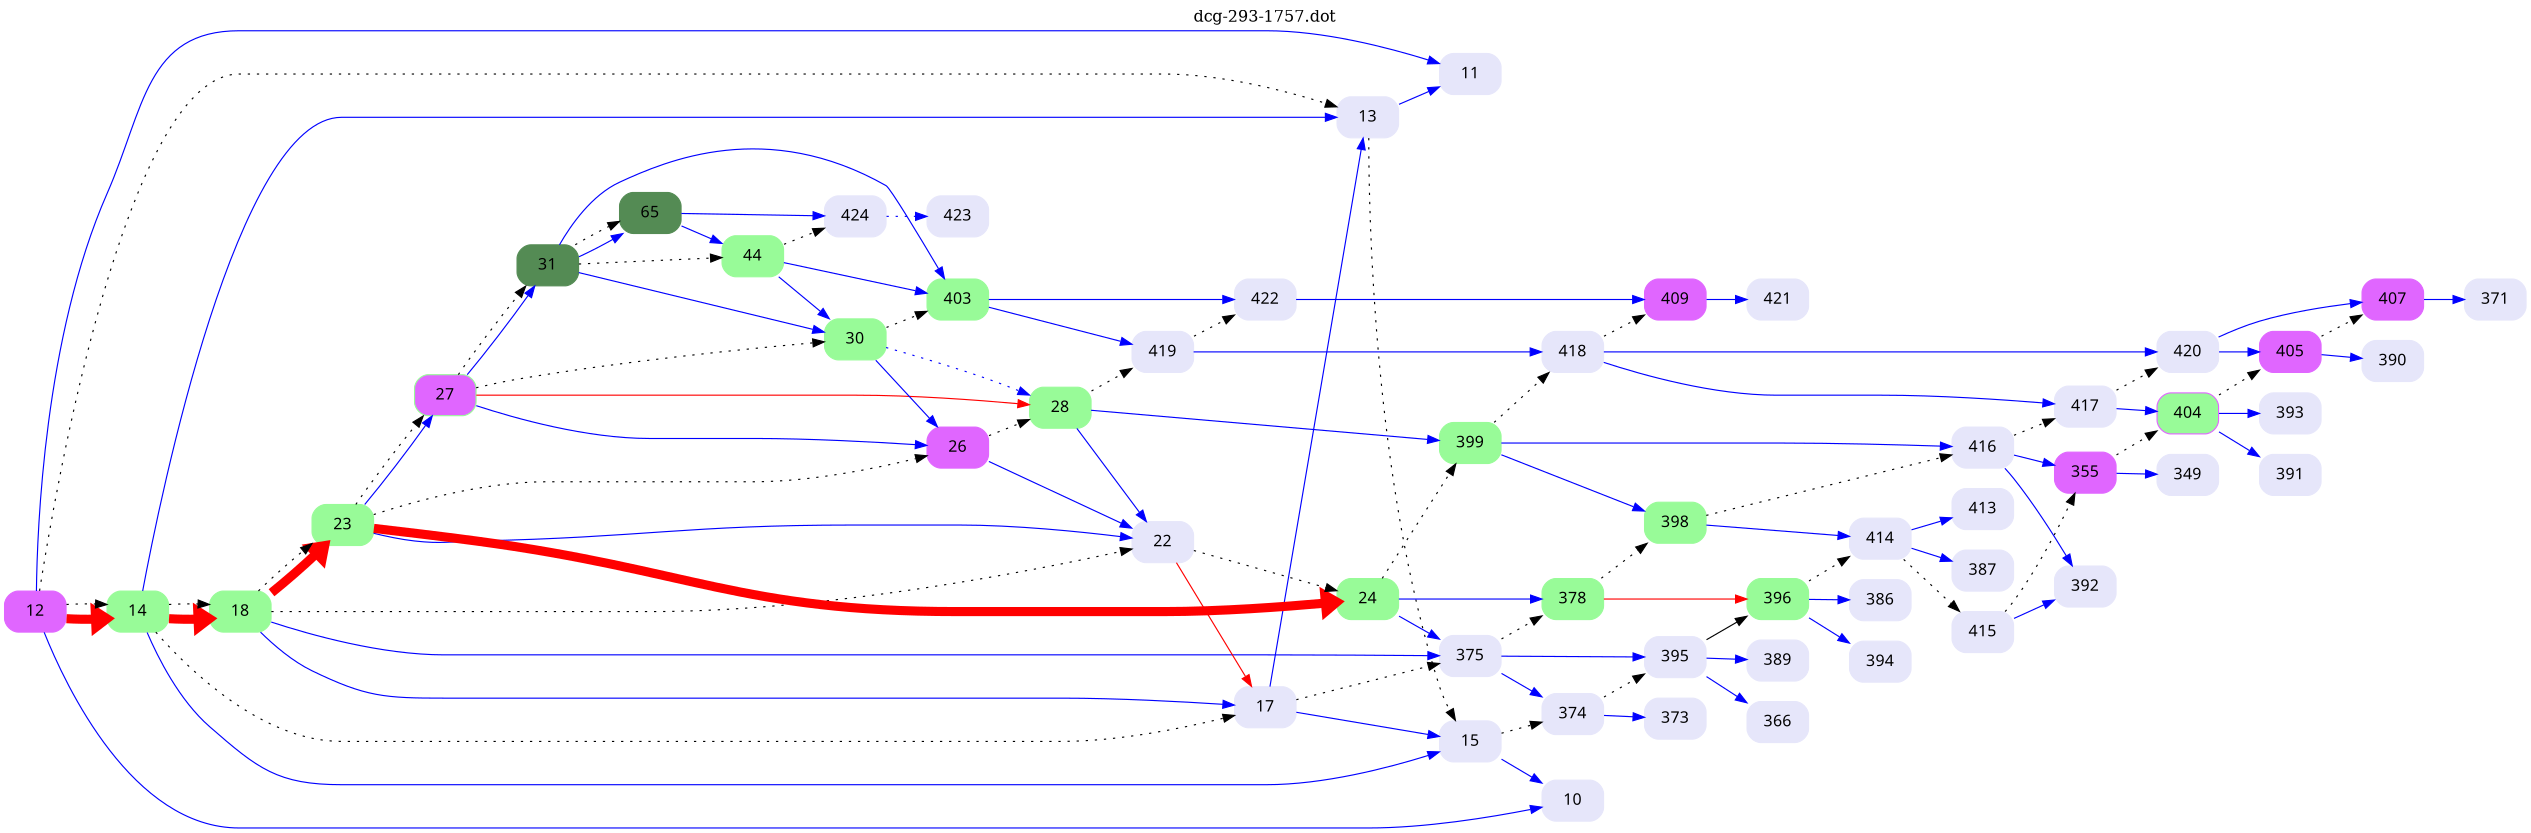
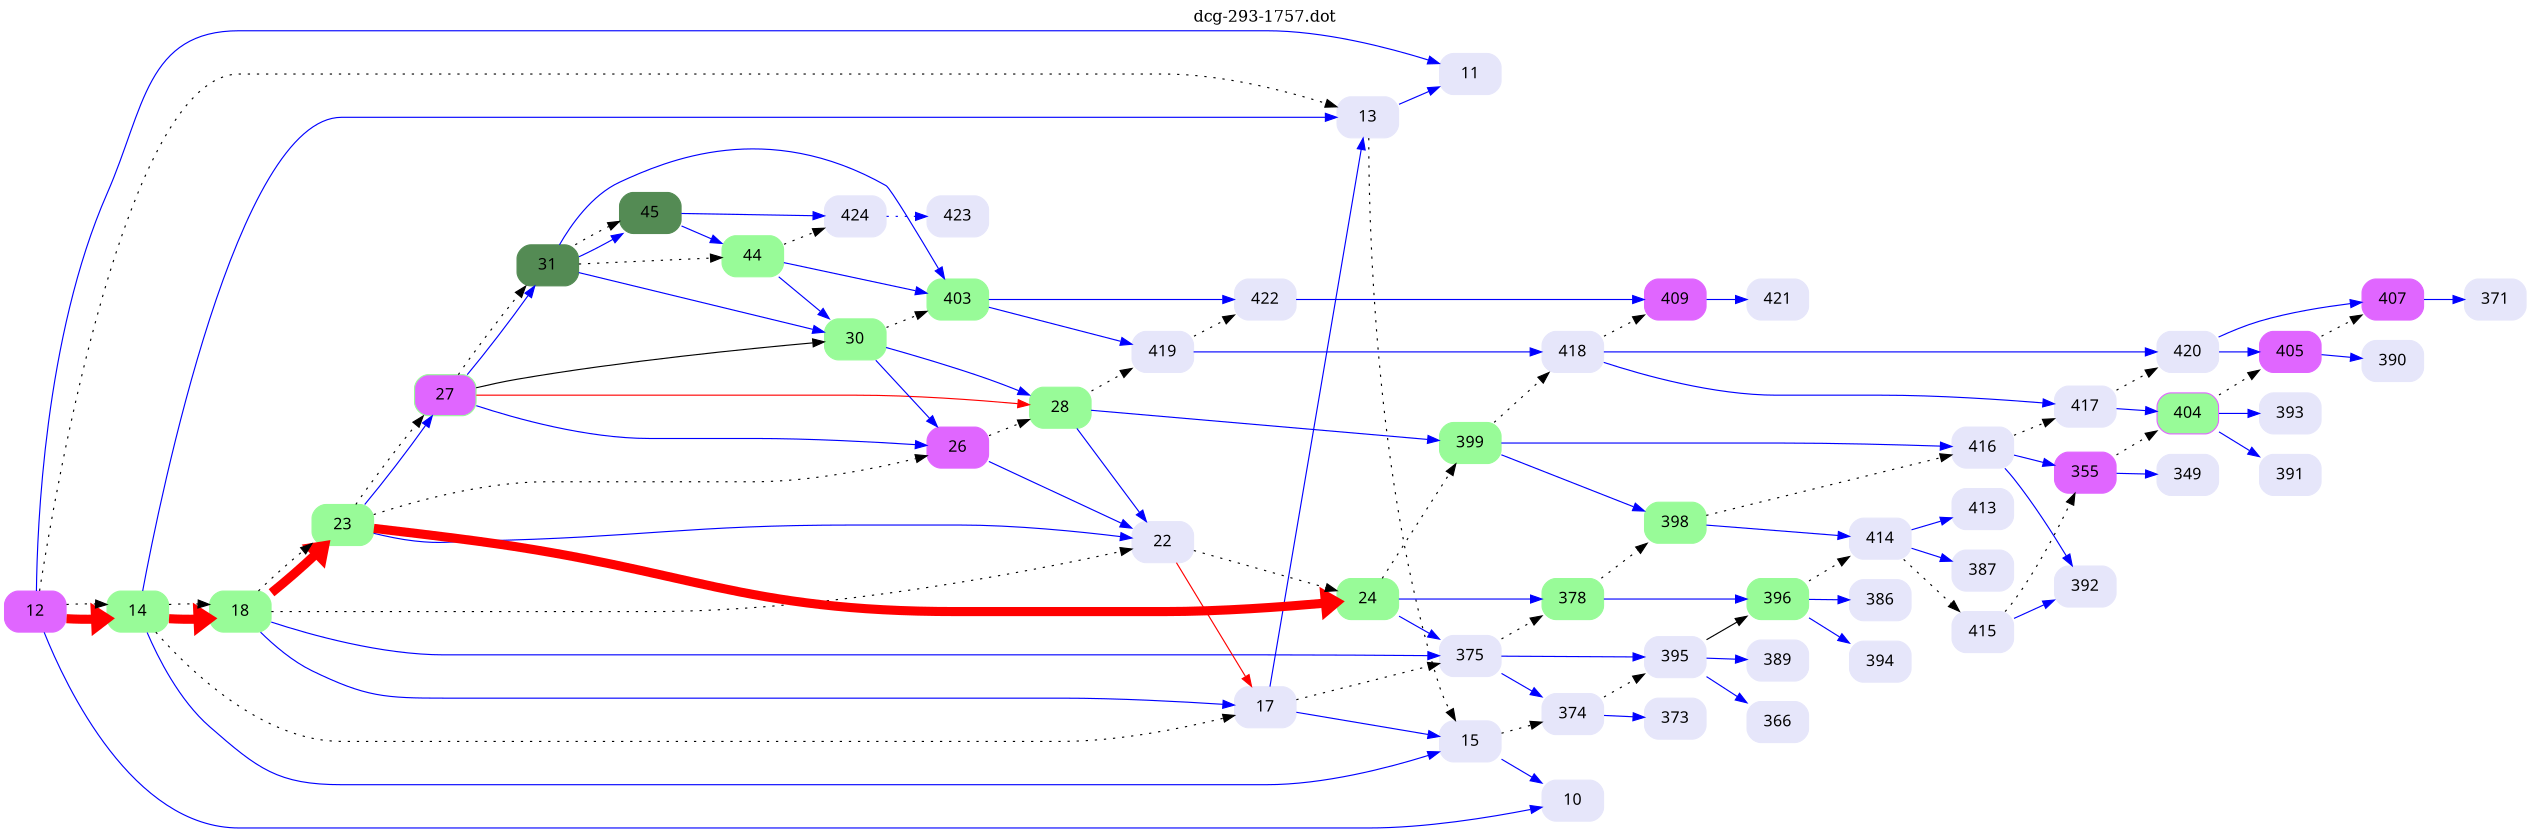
(650, 213) -> (650, 213)
(644, 361) -> (644, 361)
(953, 367) -> (953, 367)
(1670, 599) -> (1670, 599)
